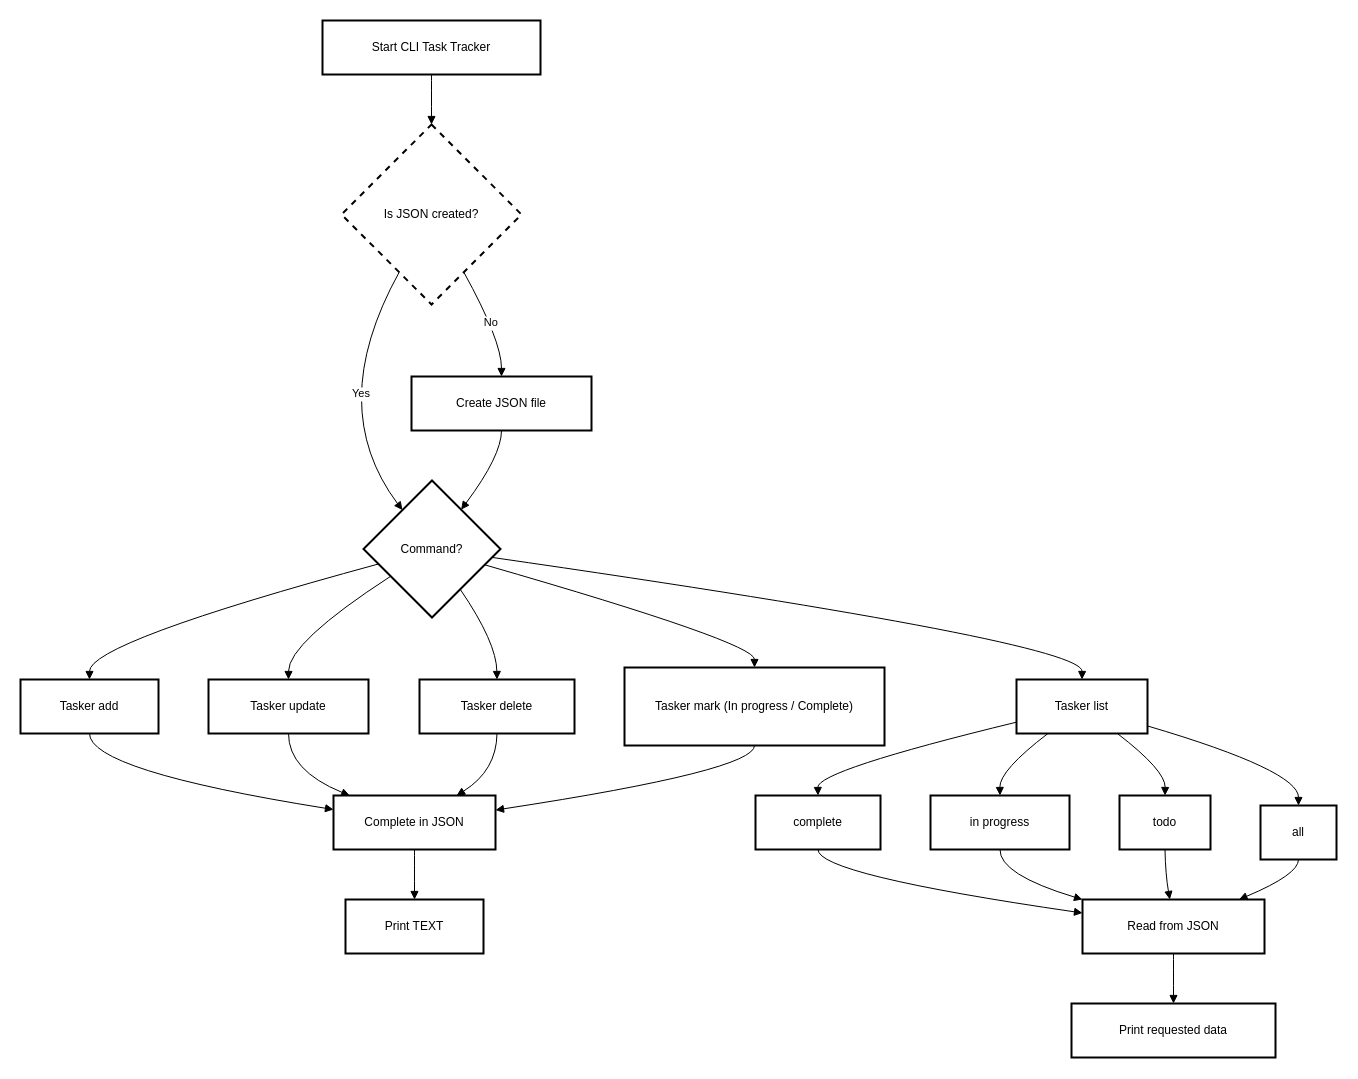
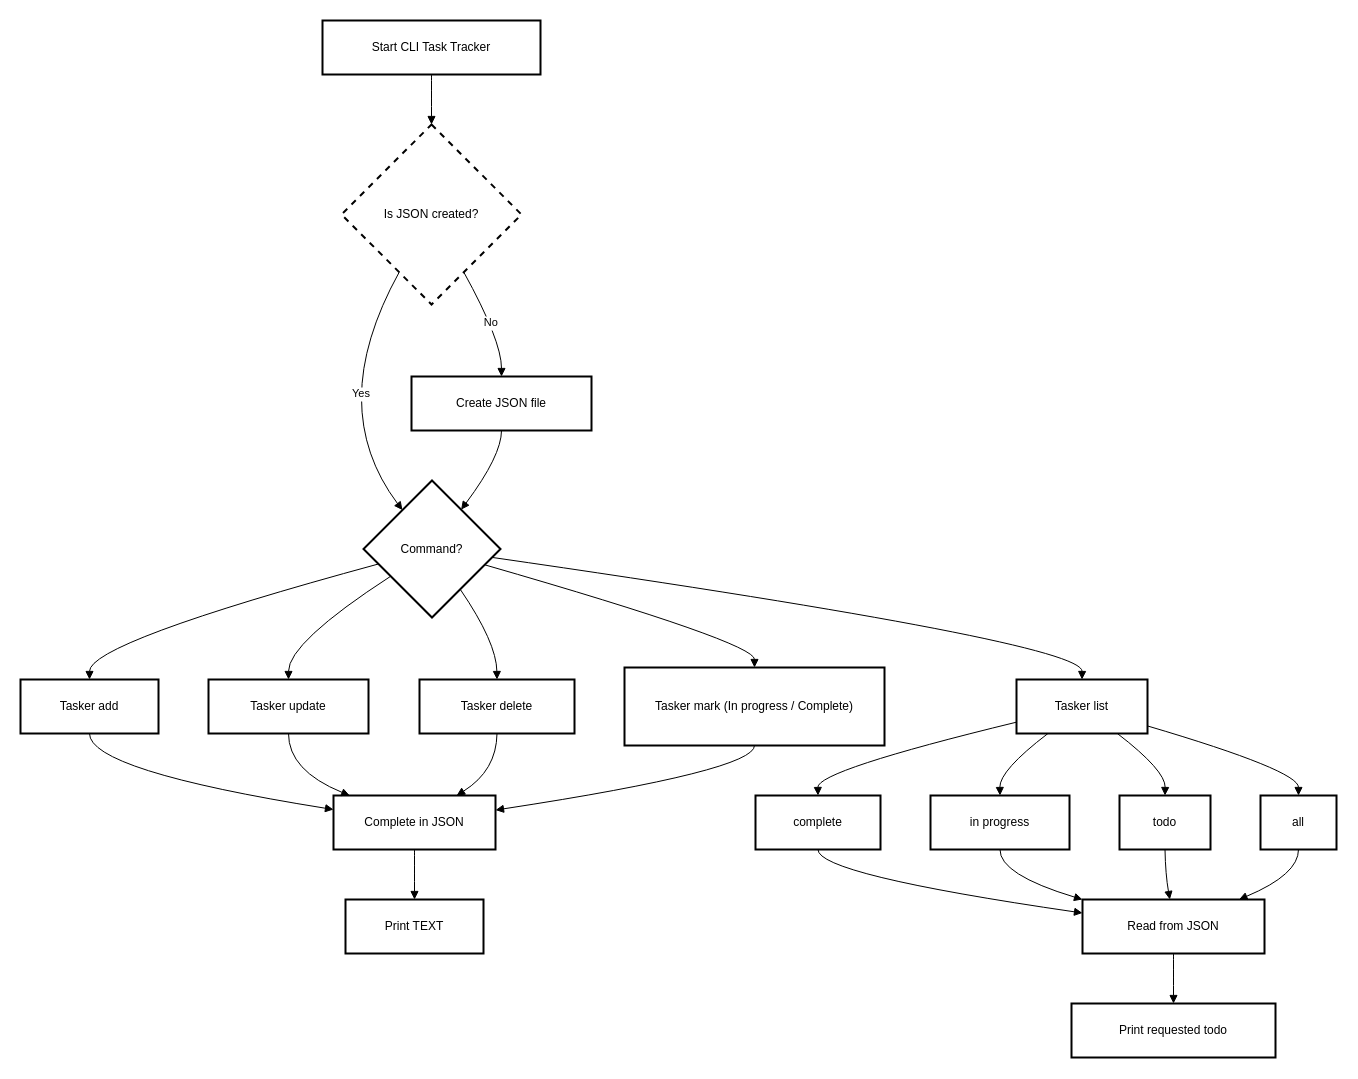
(1299, 833) -> (1299, 823)
(1174, 1031) -> (1174, 1031)
